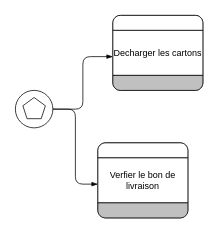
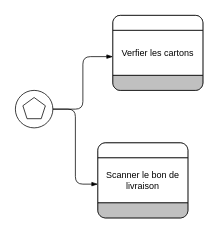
(158, 53) -> (158, 53)
(143, 180) -> (143, 180)
